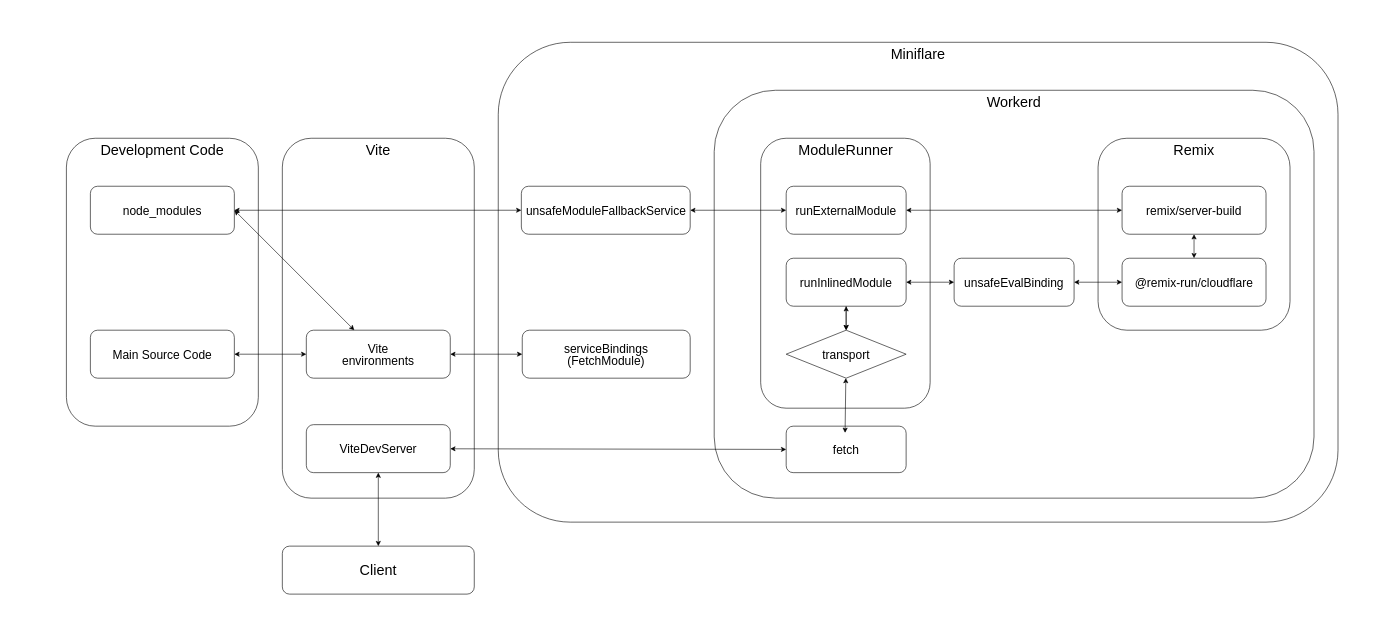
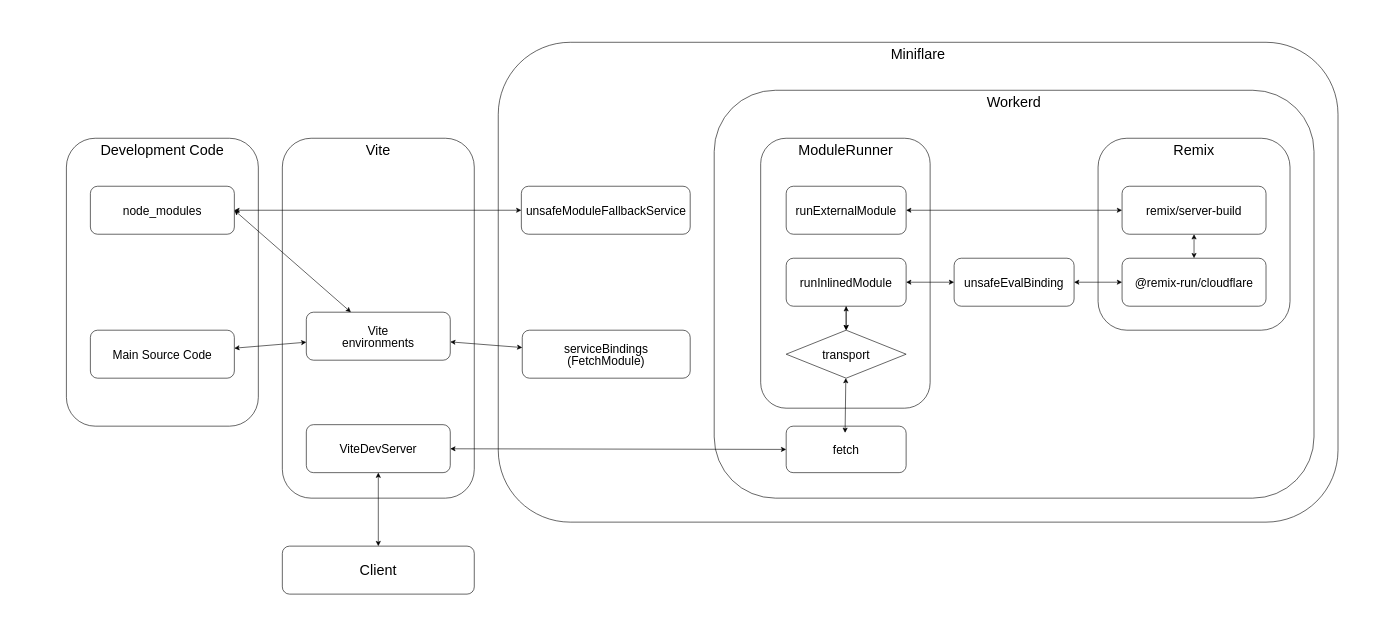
(780, 210) -> none
(378, 354) -> (378, 336)
